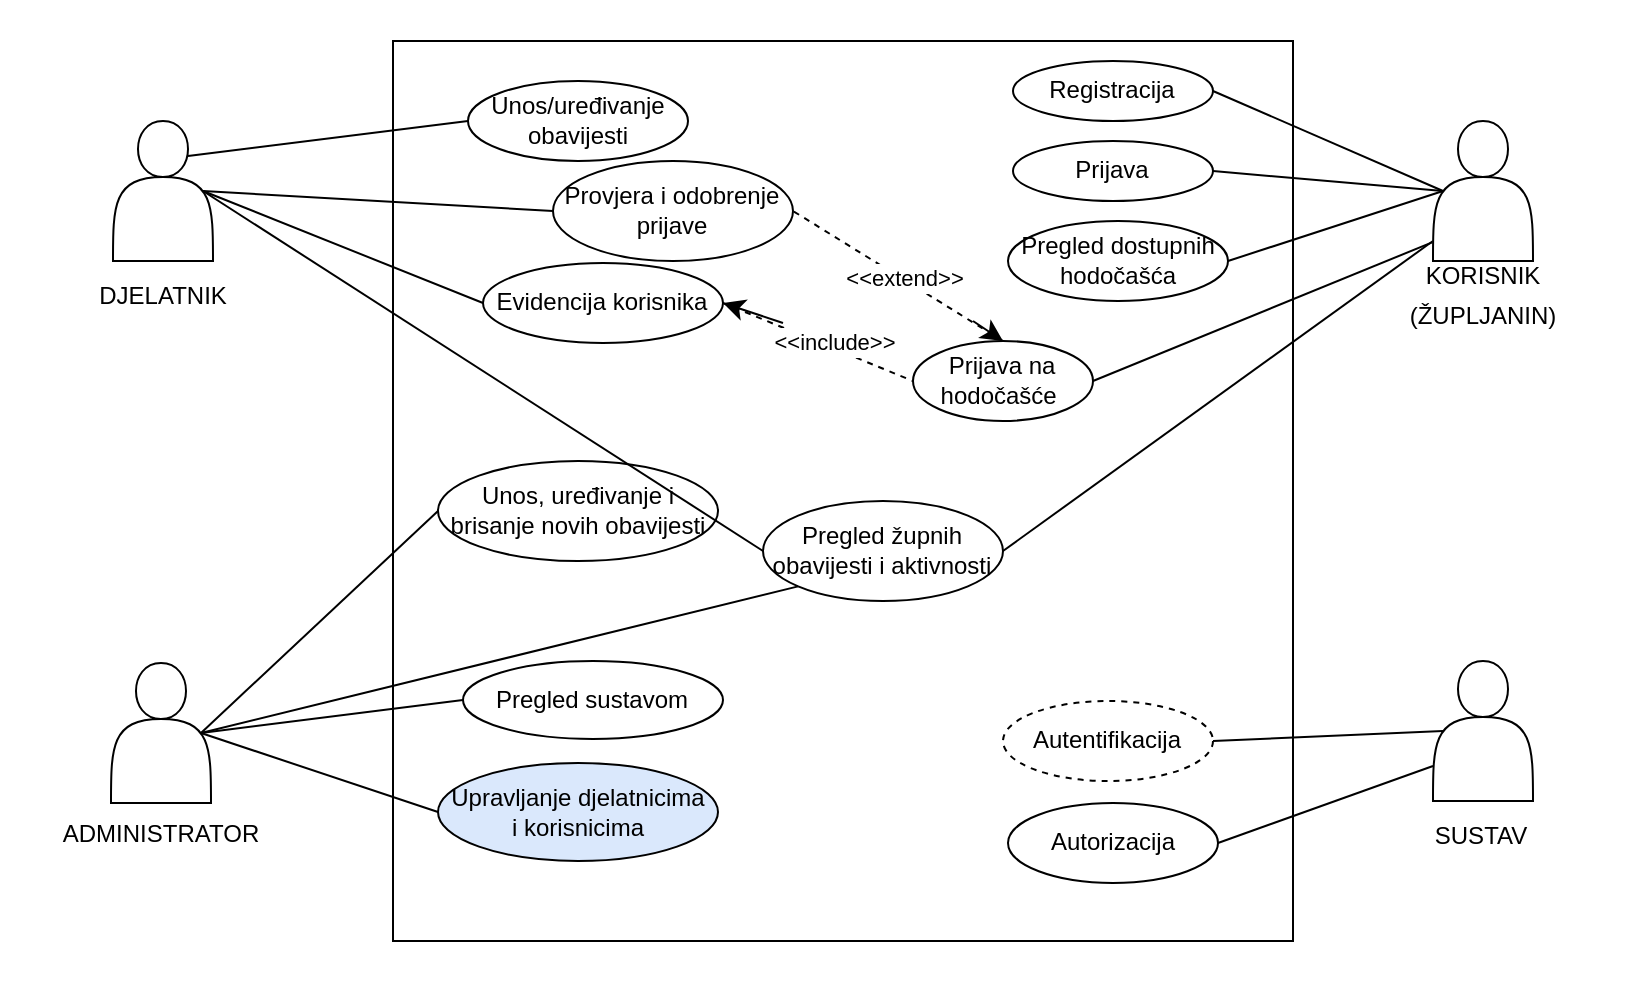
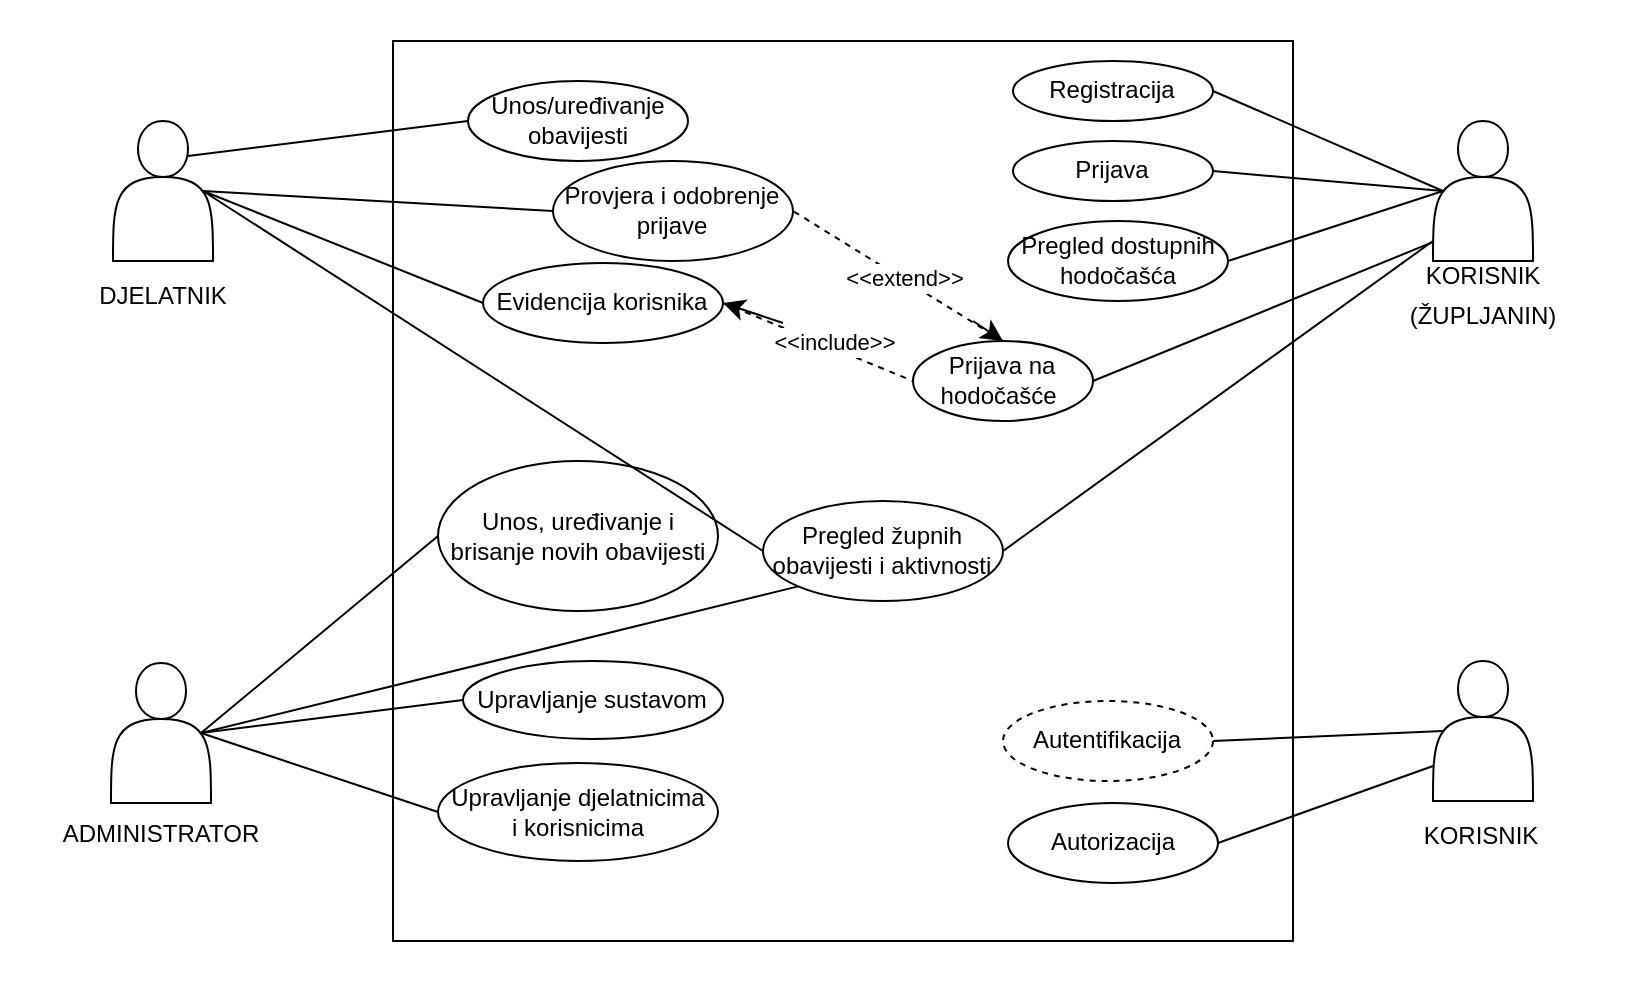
(578, 511) -> (578, 536)
(593, 701) -> (593, 701)
(578, 812) -> (578, 812)
(1482, 833) -> (1482, 833)
